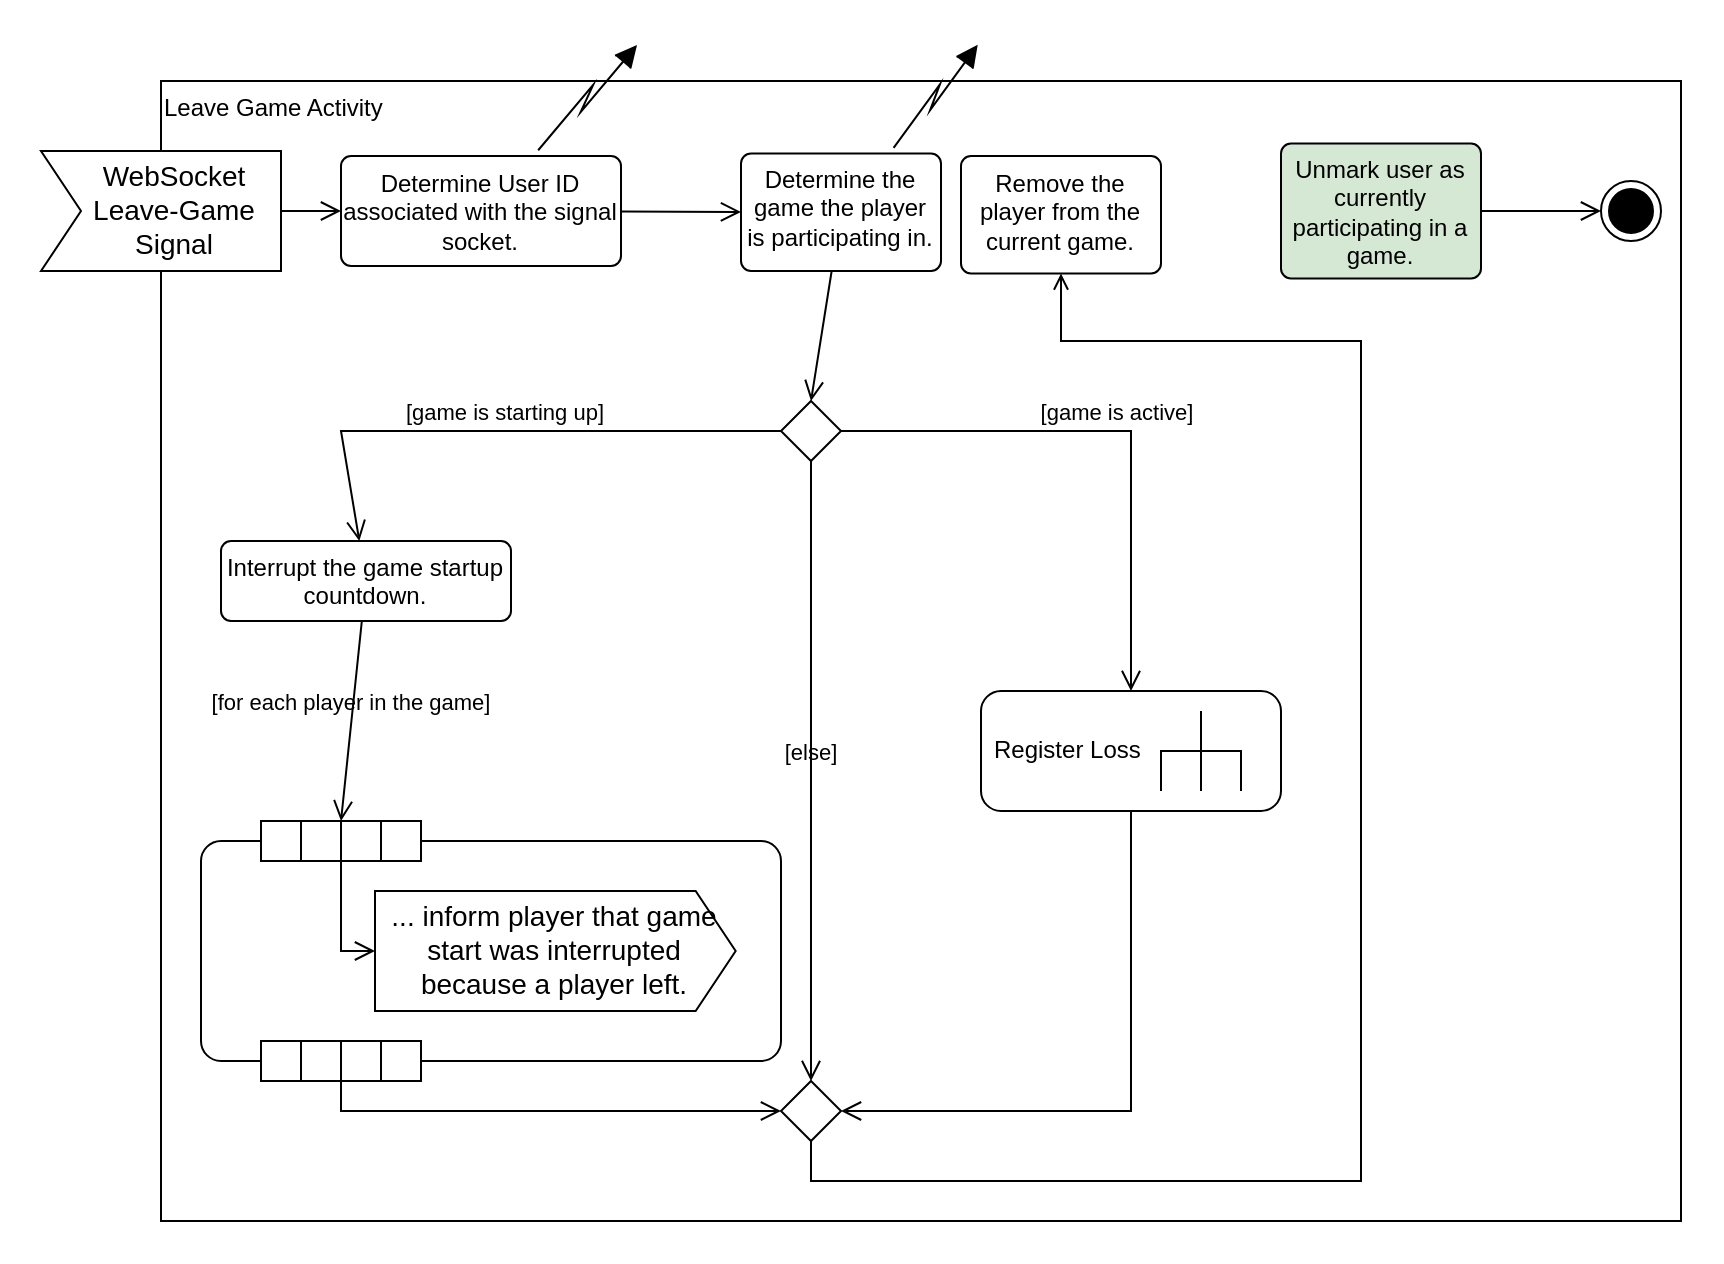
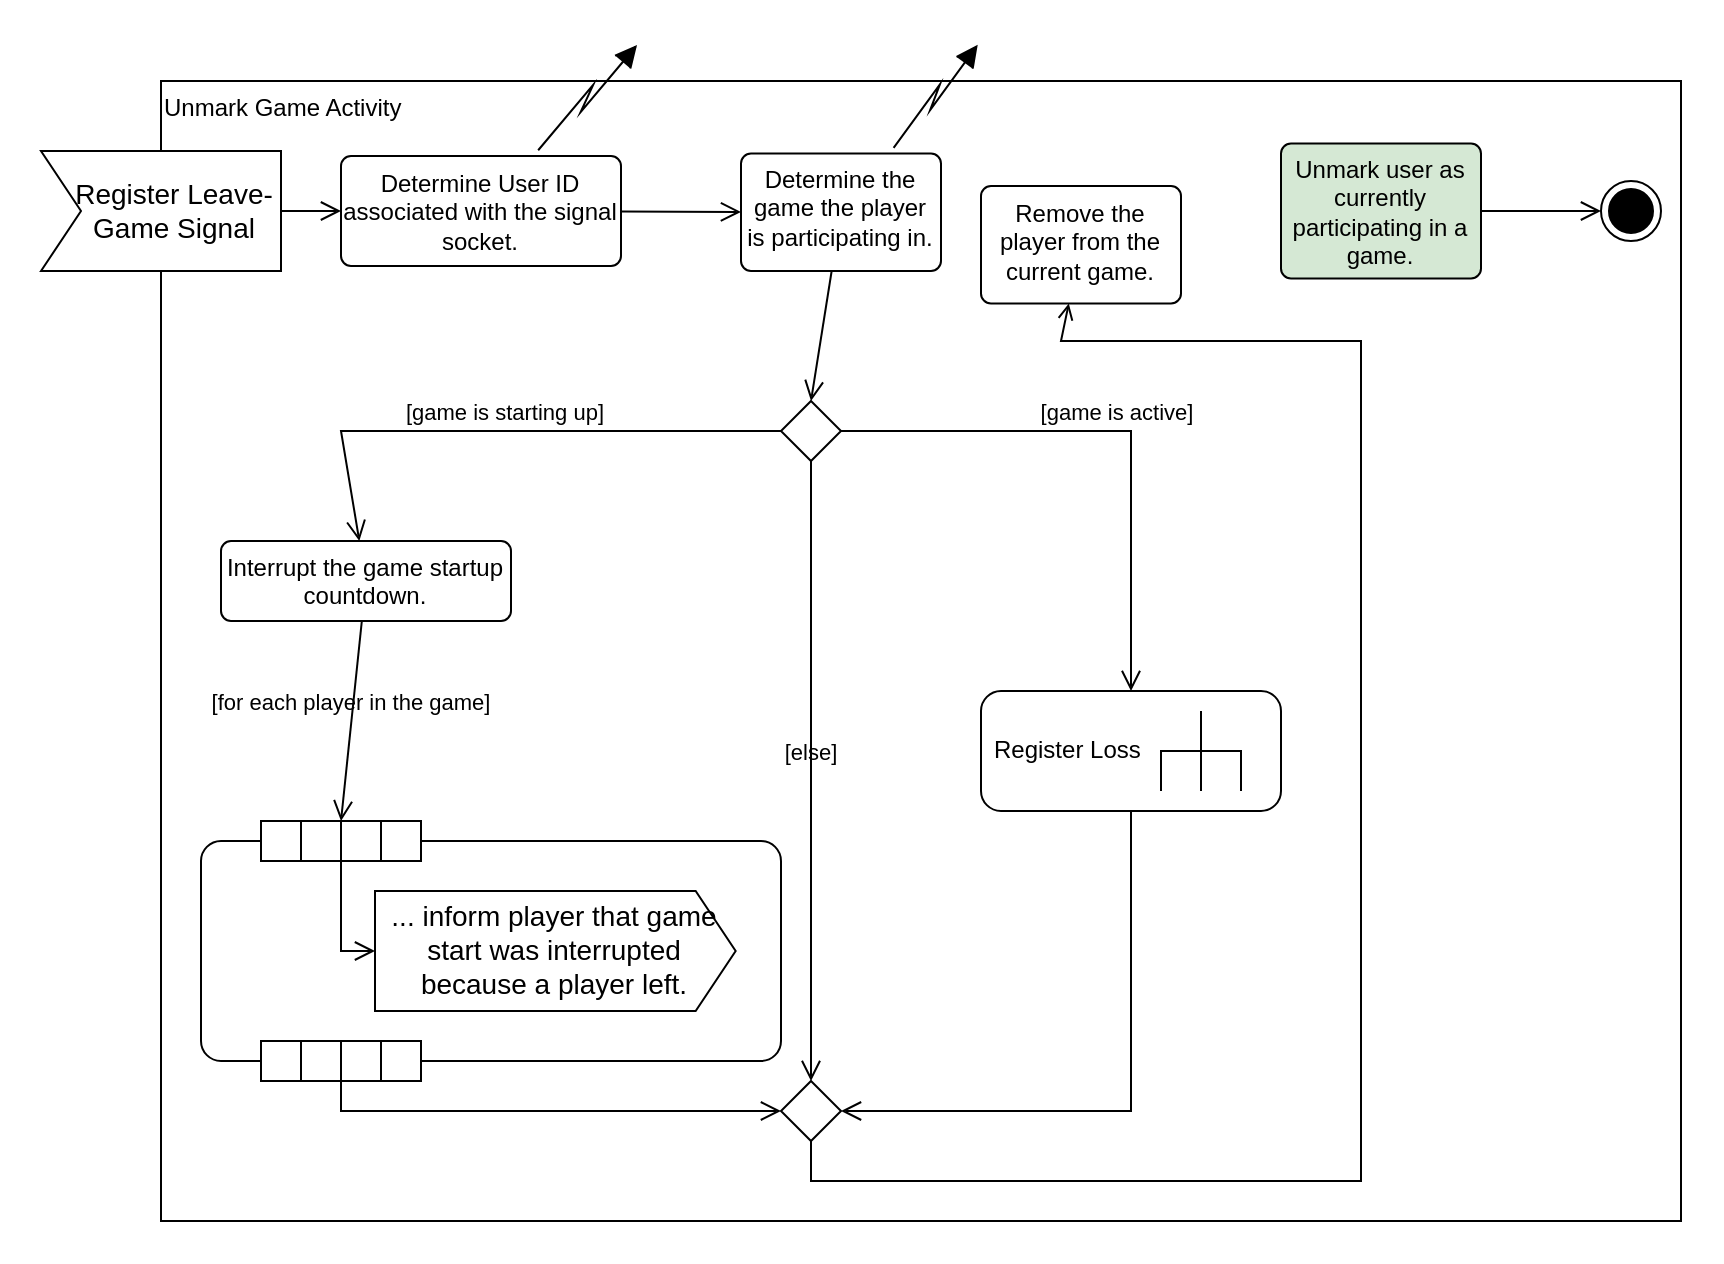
(280, 109) -> (287, 109)
(175, 211) -> (175, 211)
(1061, 215) -> (1081, 245)
